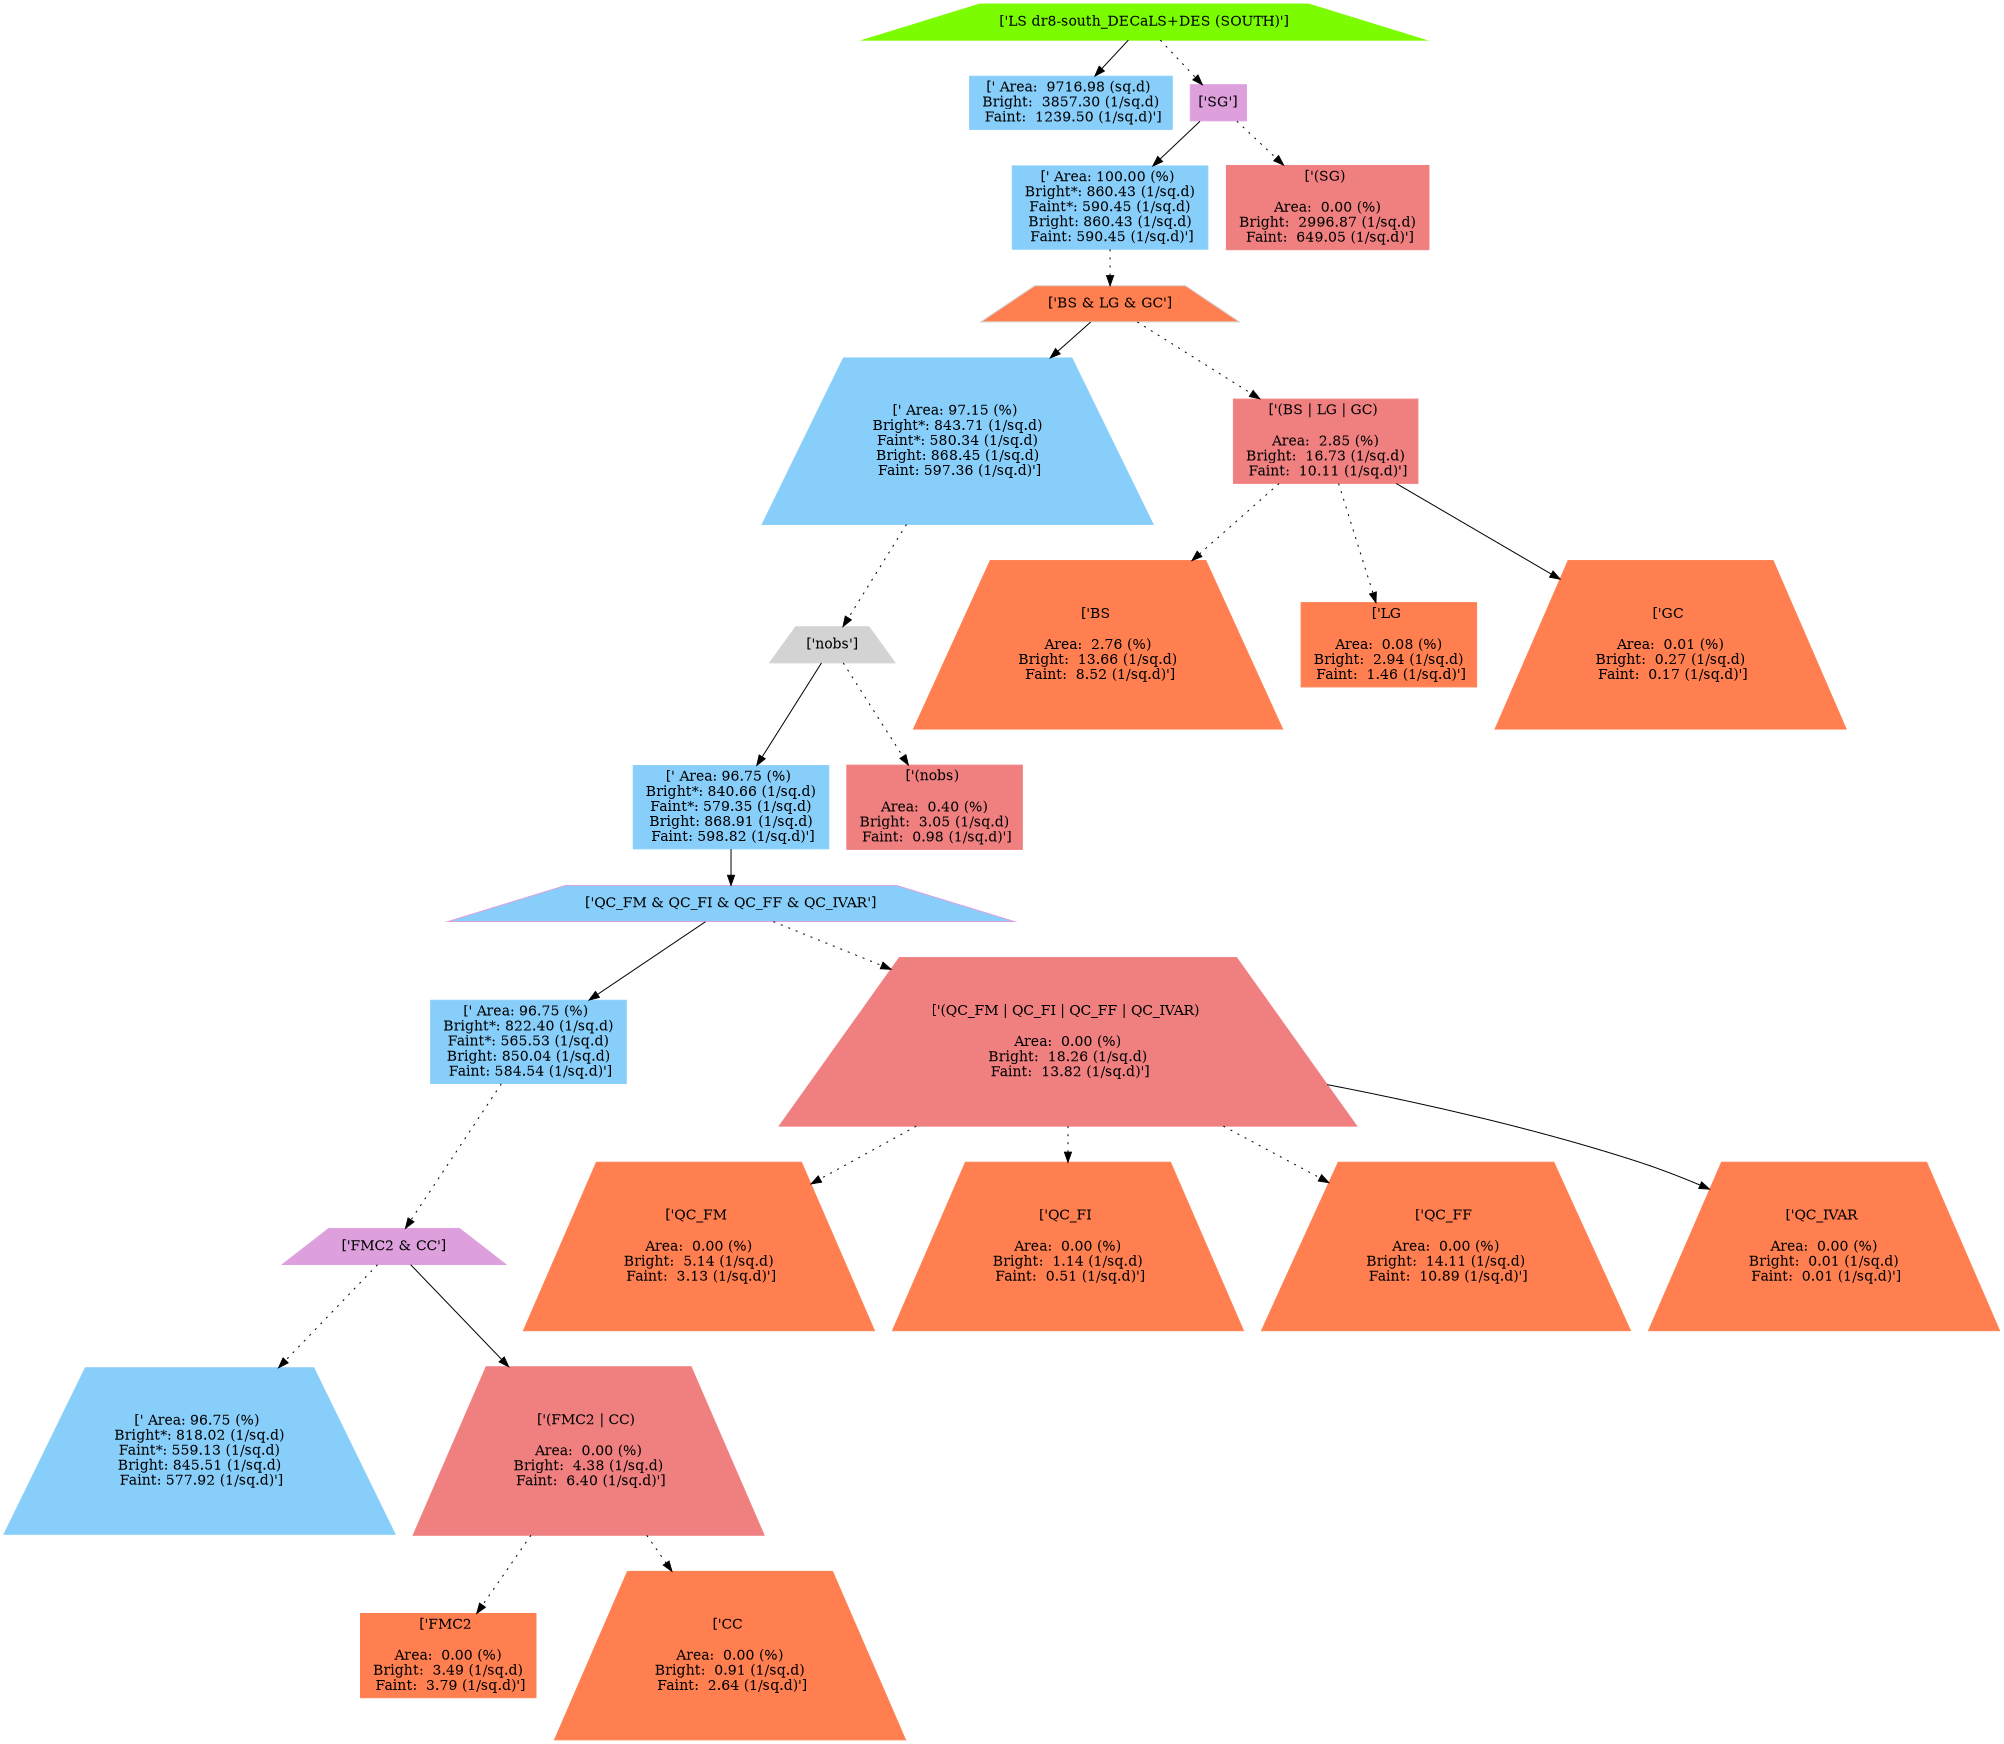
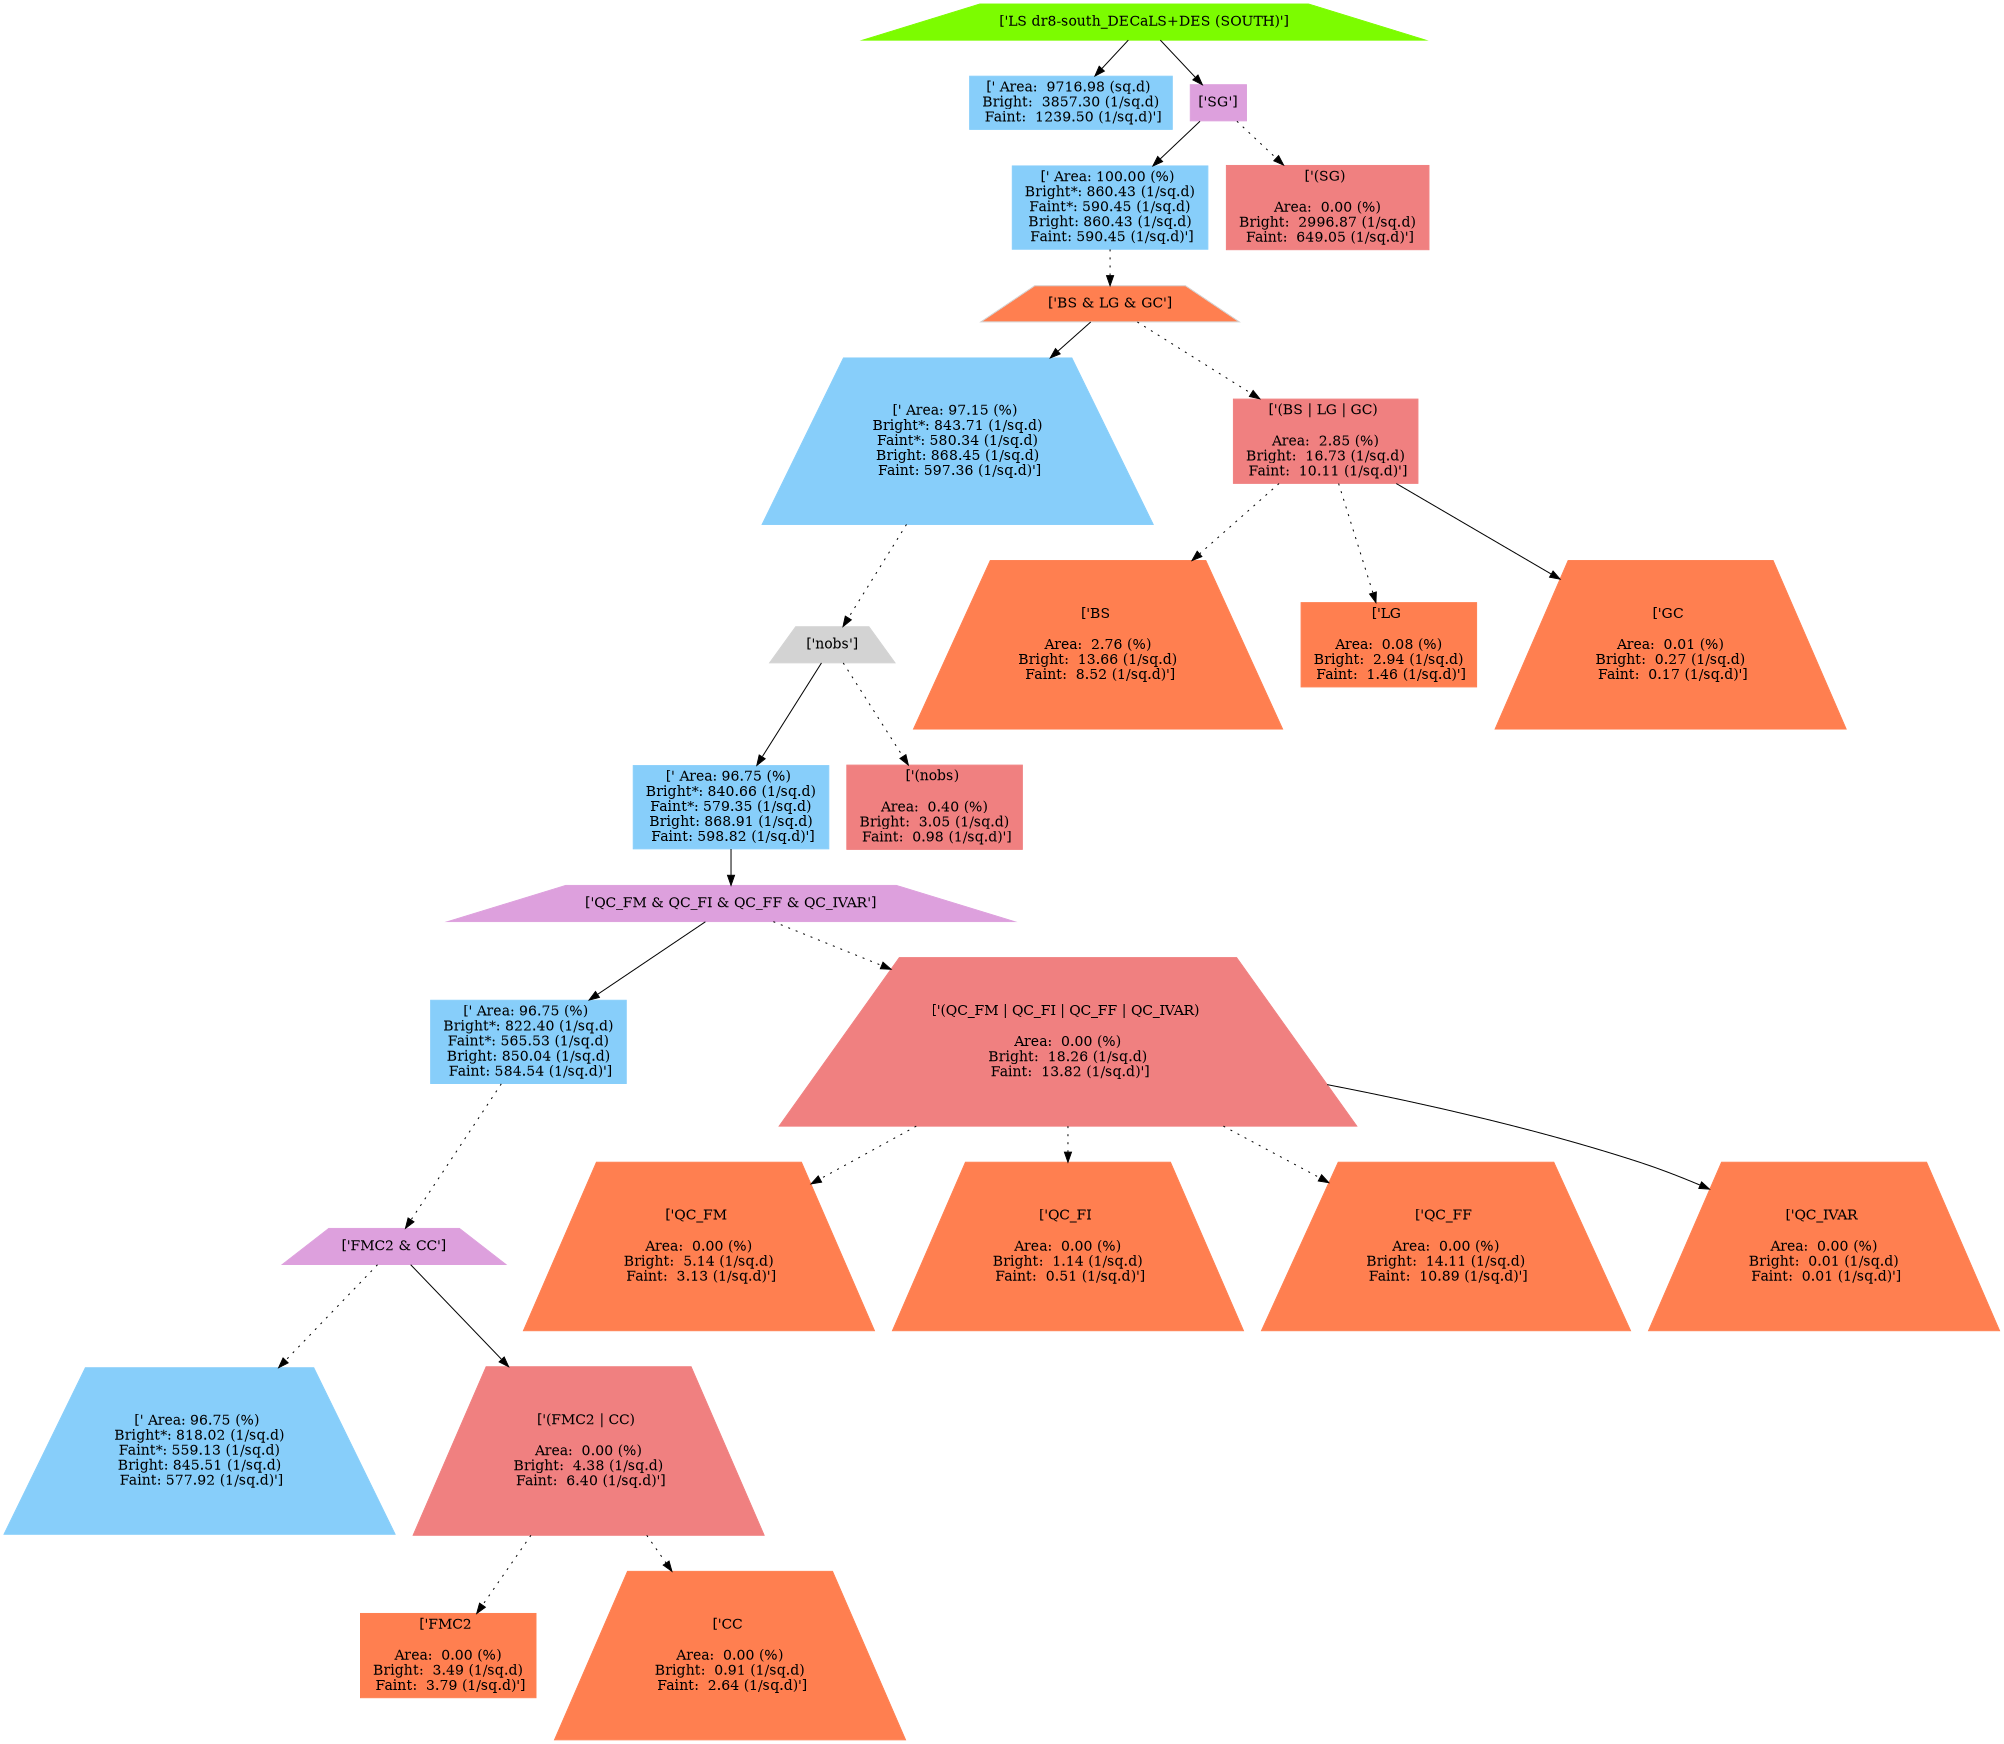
(1178, 59) -> (1178, 59)
(731, 904) -> (731, 904)
